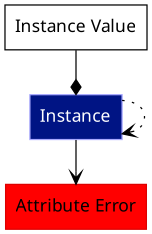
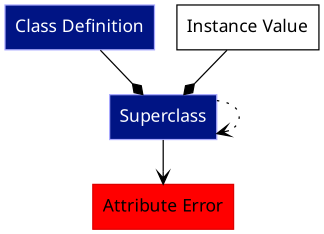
none -> (80, 27)
(76, 117) -> (163, 117)
